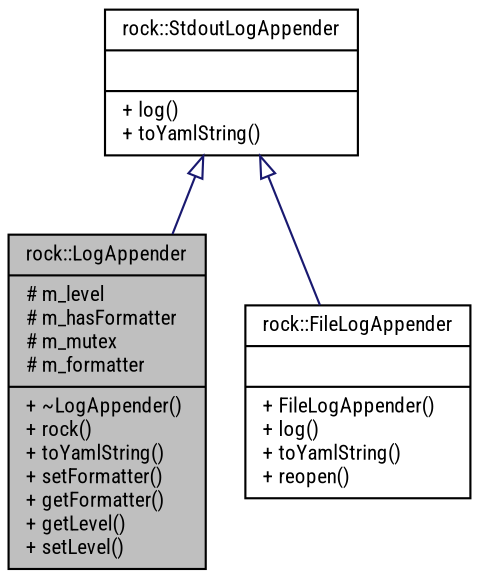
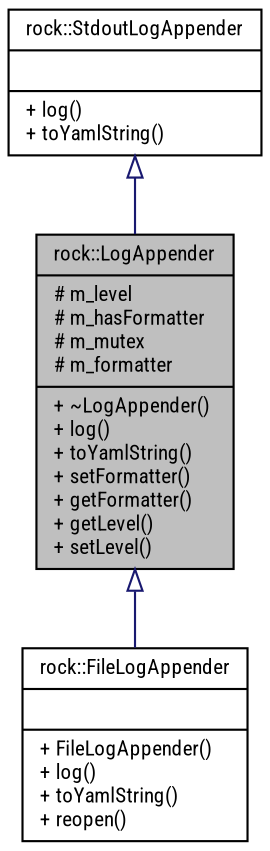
(294, 241) -> (135, 619)
(59, 430) -> (83, 430)
